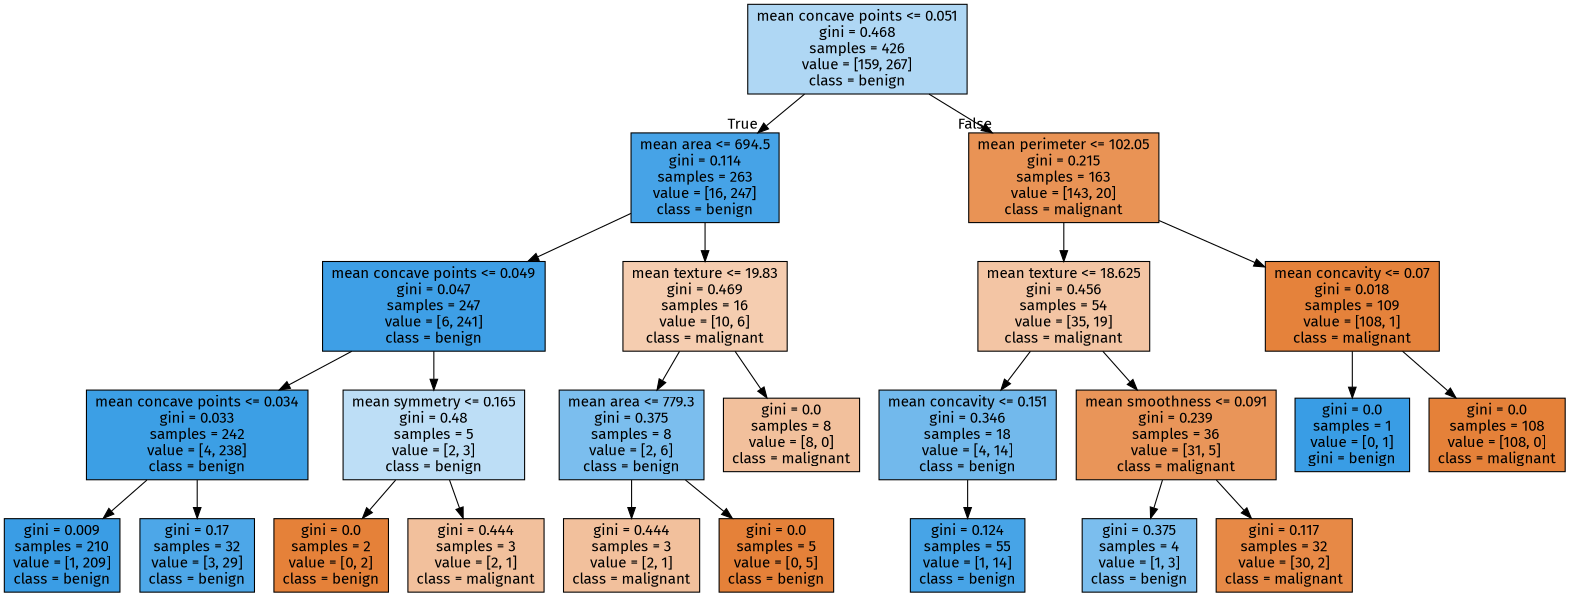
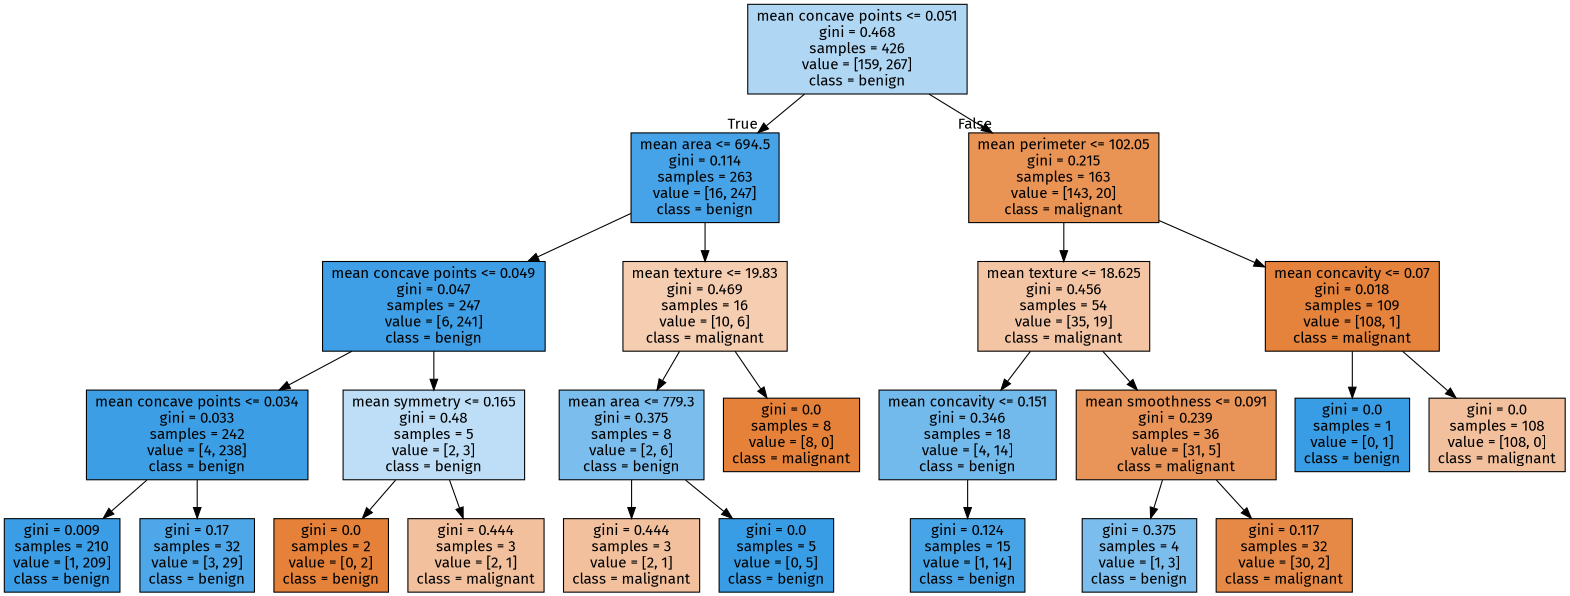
(792, 435) -> (792, 435)
(1352, 435) -> (1352, 435)
(1497, 435) -> (1497, 435)
(776, 555) -> (776, 555)
(968, 555) -> (968, 555)
